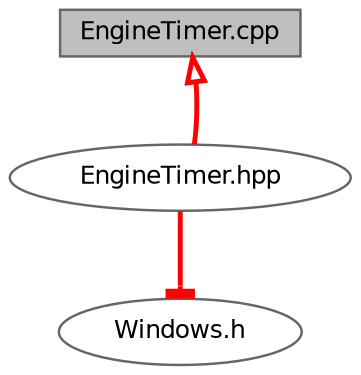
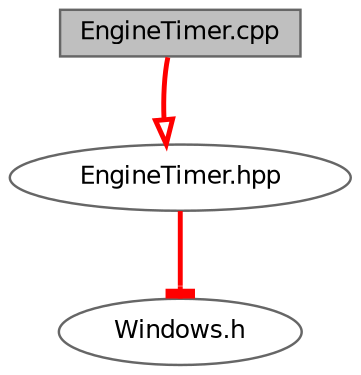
(197, 113) -> (164, 88)
